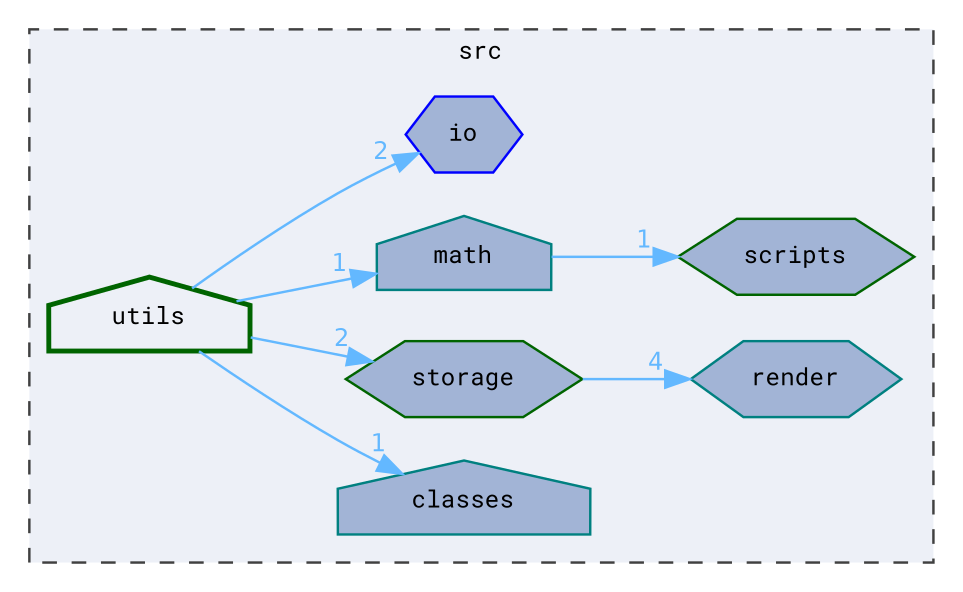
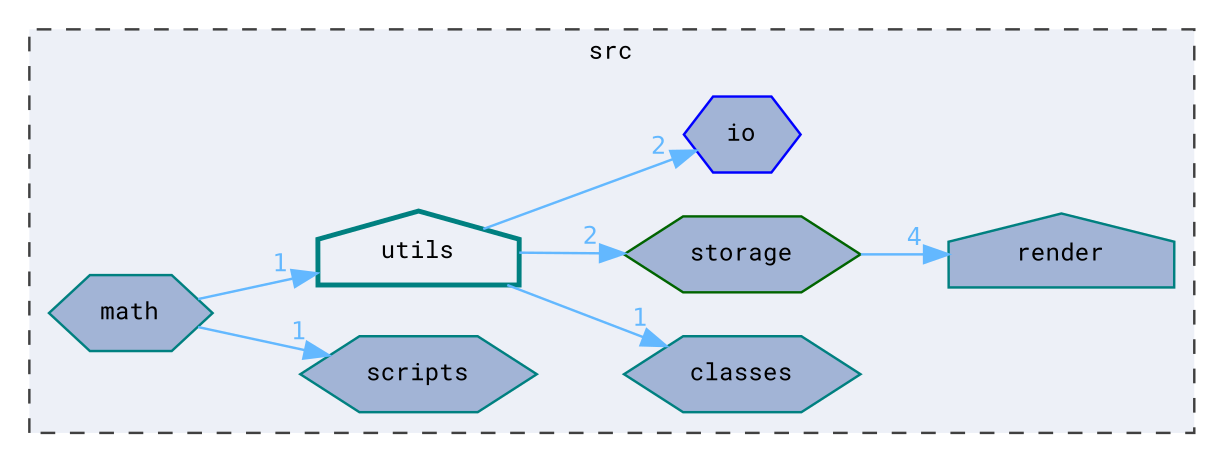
(464, 257) -> (131, 313)
(796, 257) -> (419, 374)
(294, 290) -> (245, 289)
(149, 318) -> (419, 252)
(796, 379) -> (1061, 254)
(464, 501) -> (742, 374)
